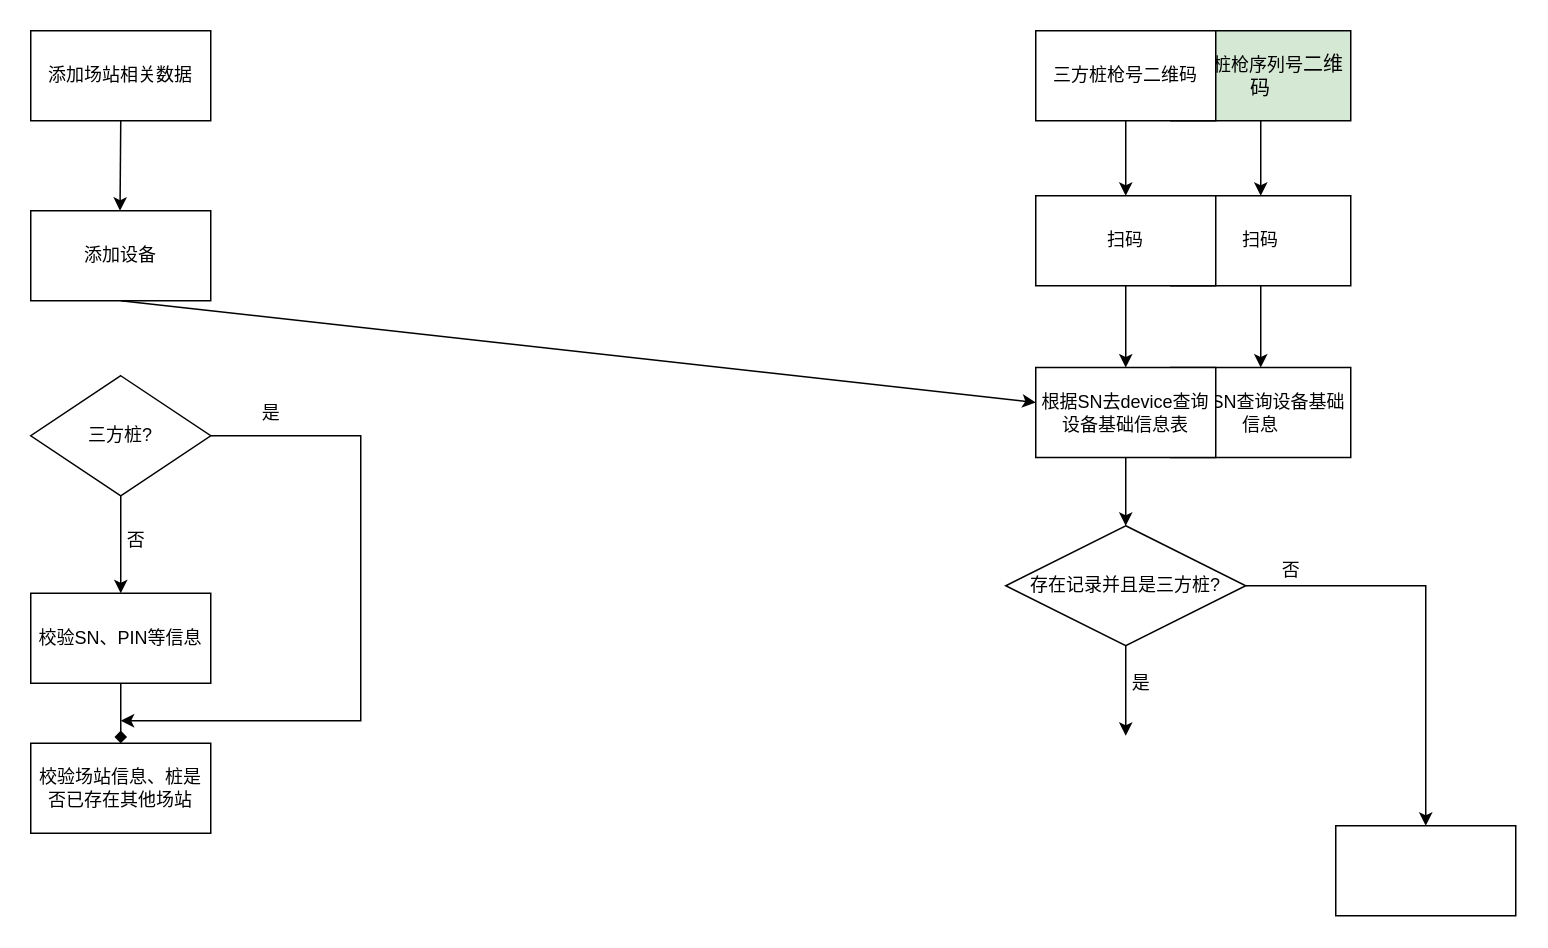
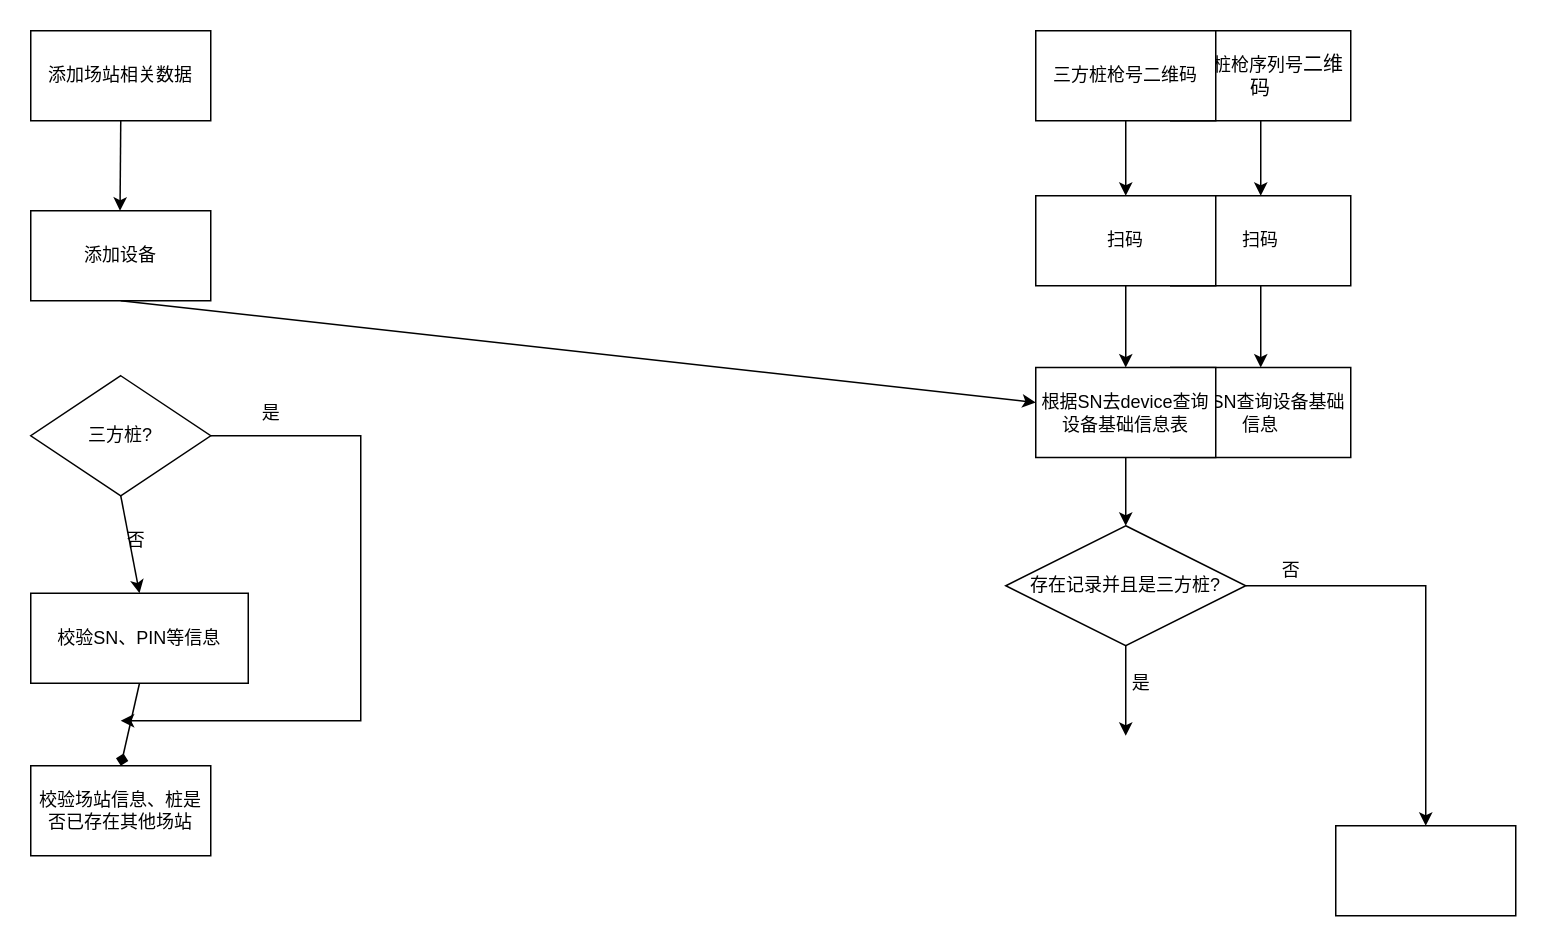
(1261, 76) -> (1261, 76)
(121, 638) -> (140, 638)
(121, 788) -> (121, 811)
